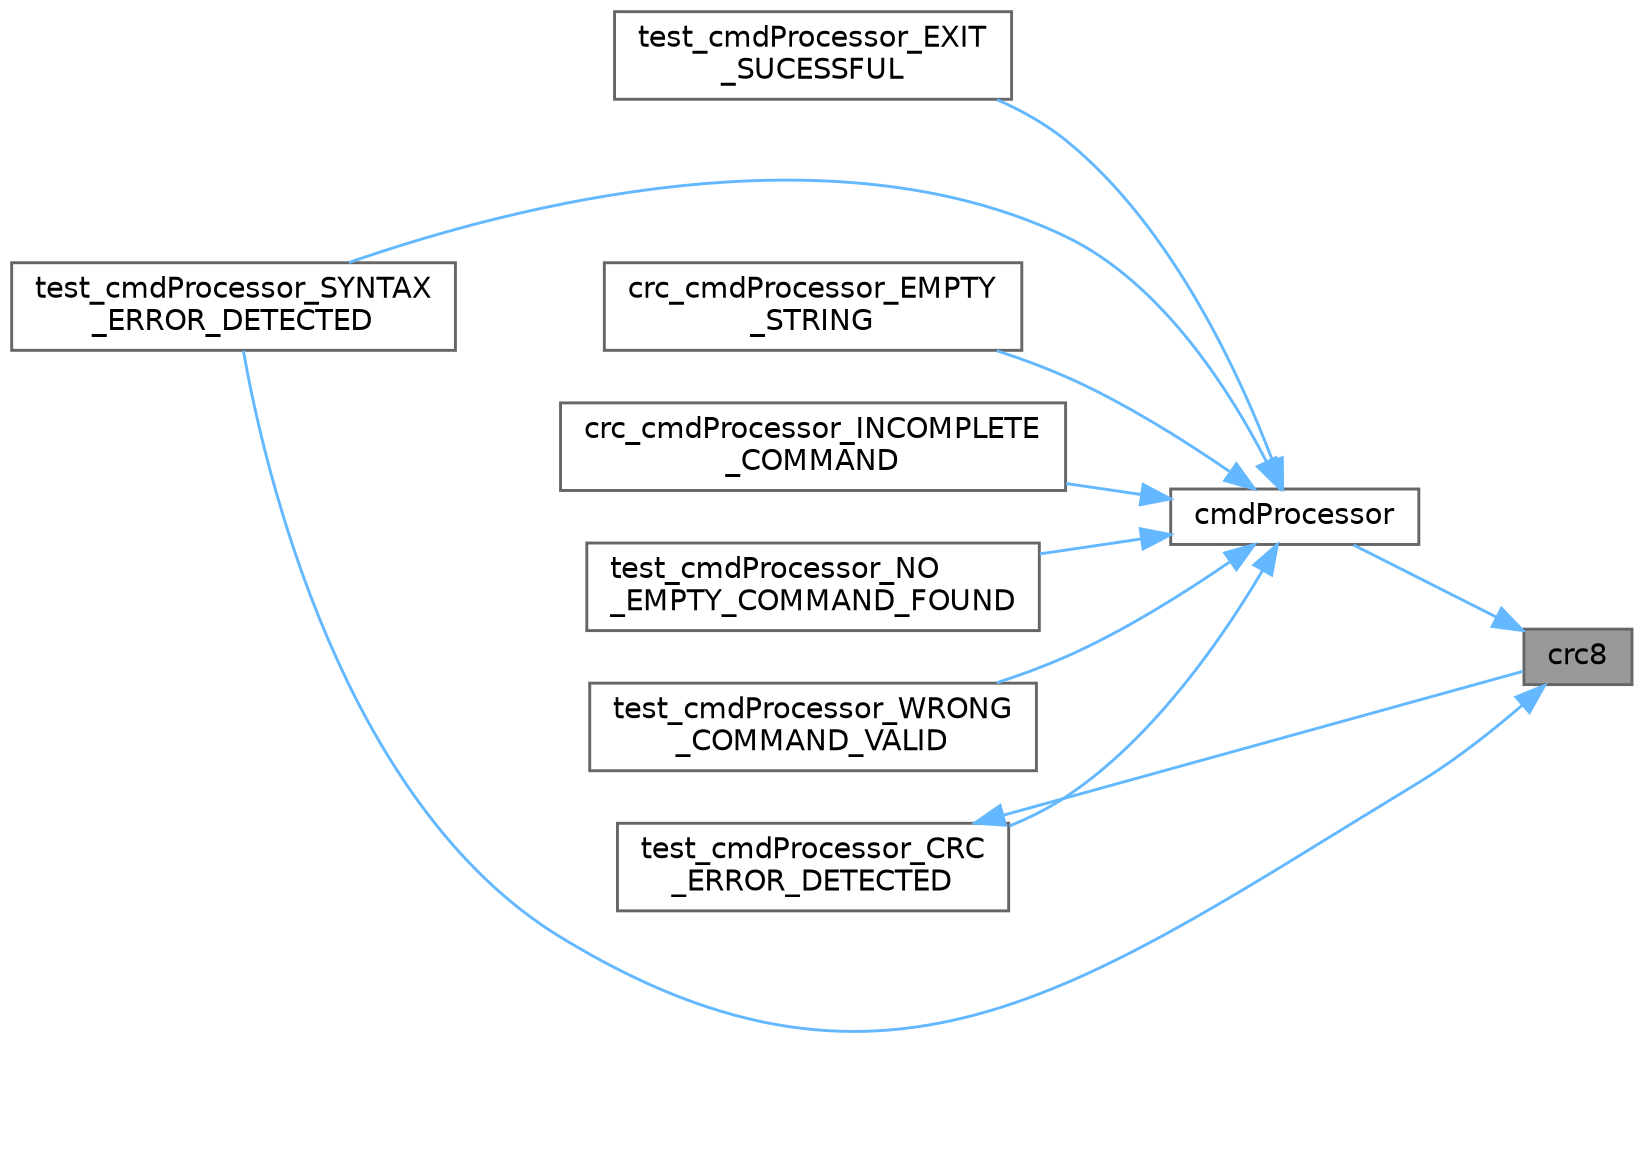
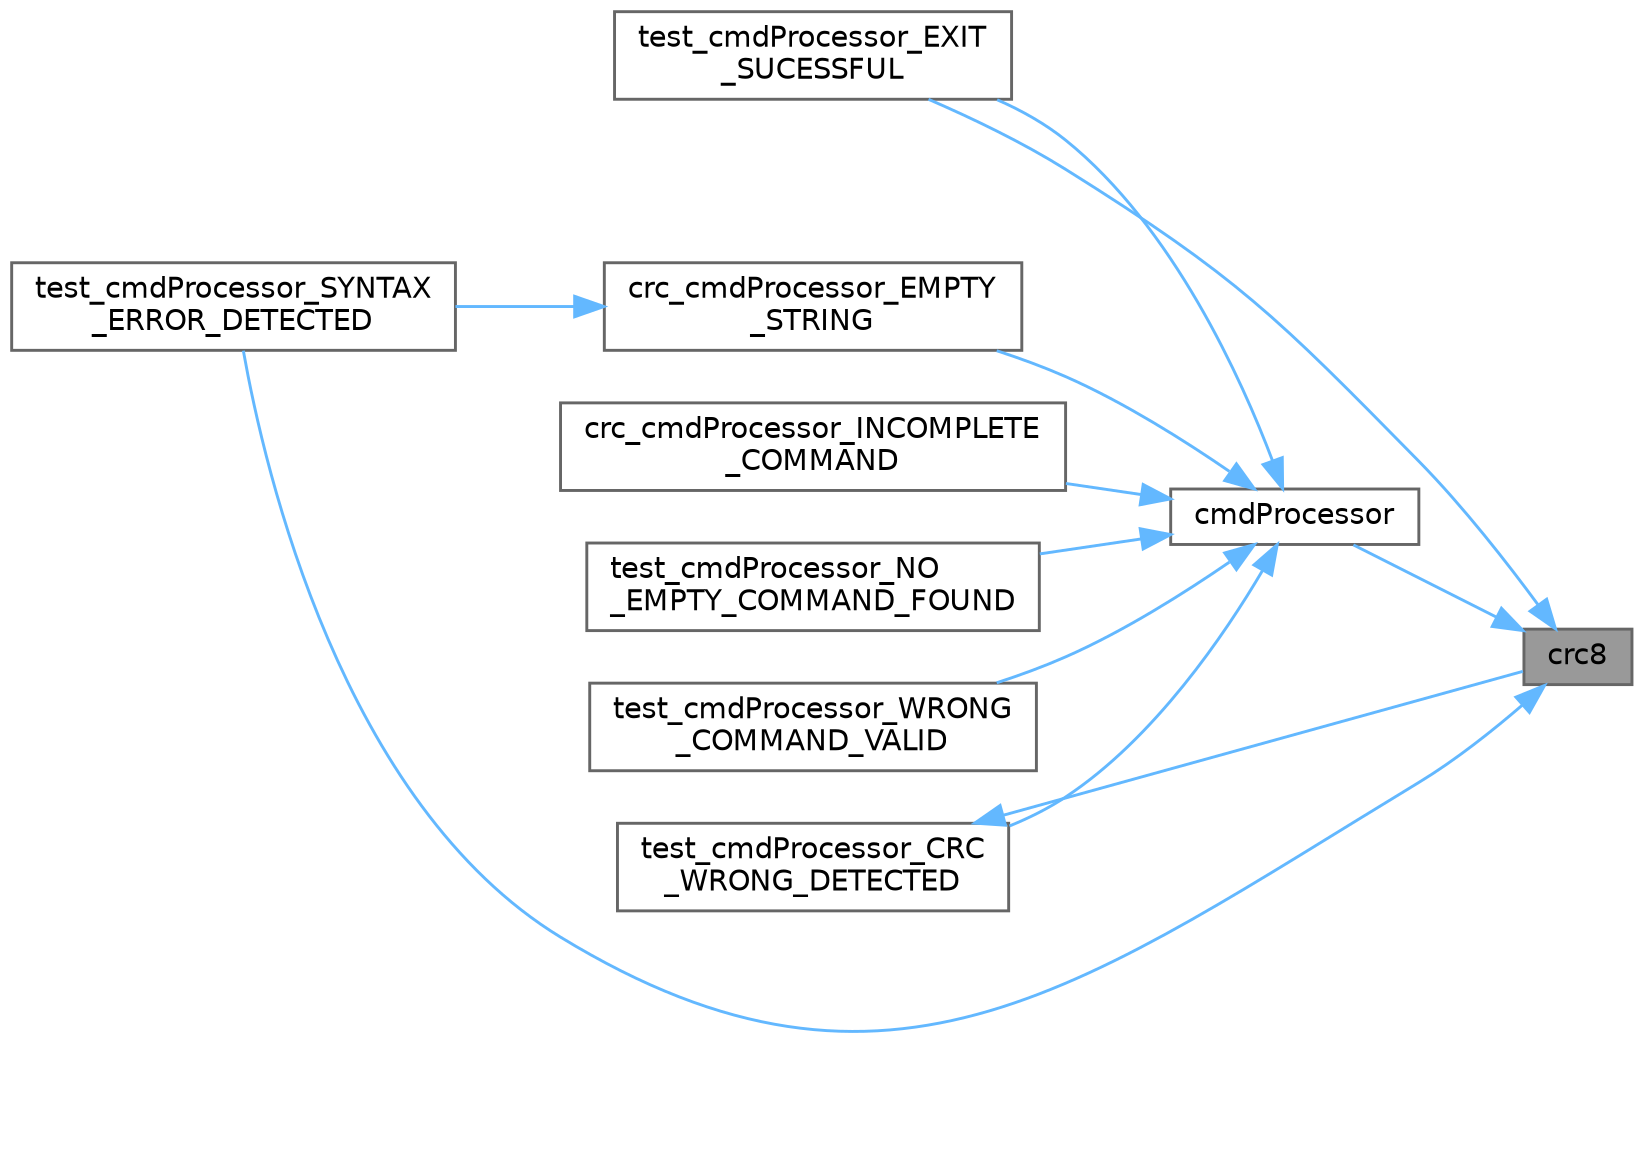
(859, 184) -> (515, 307)
none -> (1266, 312)
(813, 867) -> (813, 867)
